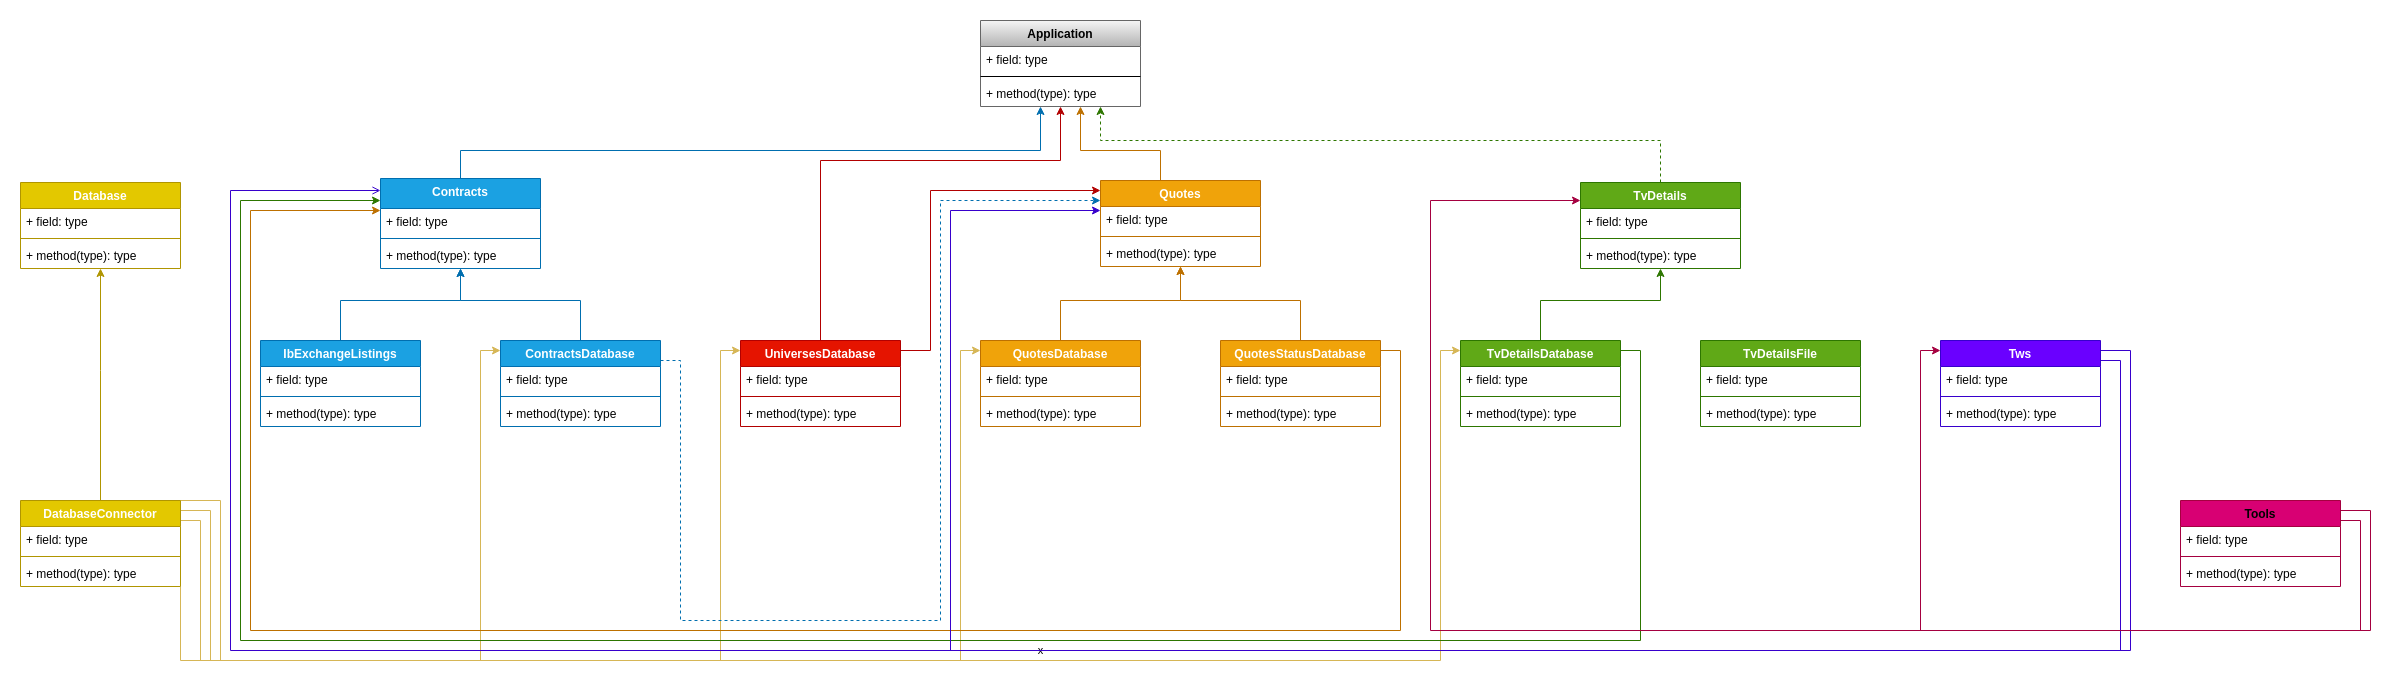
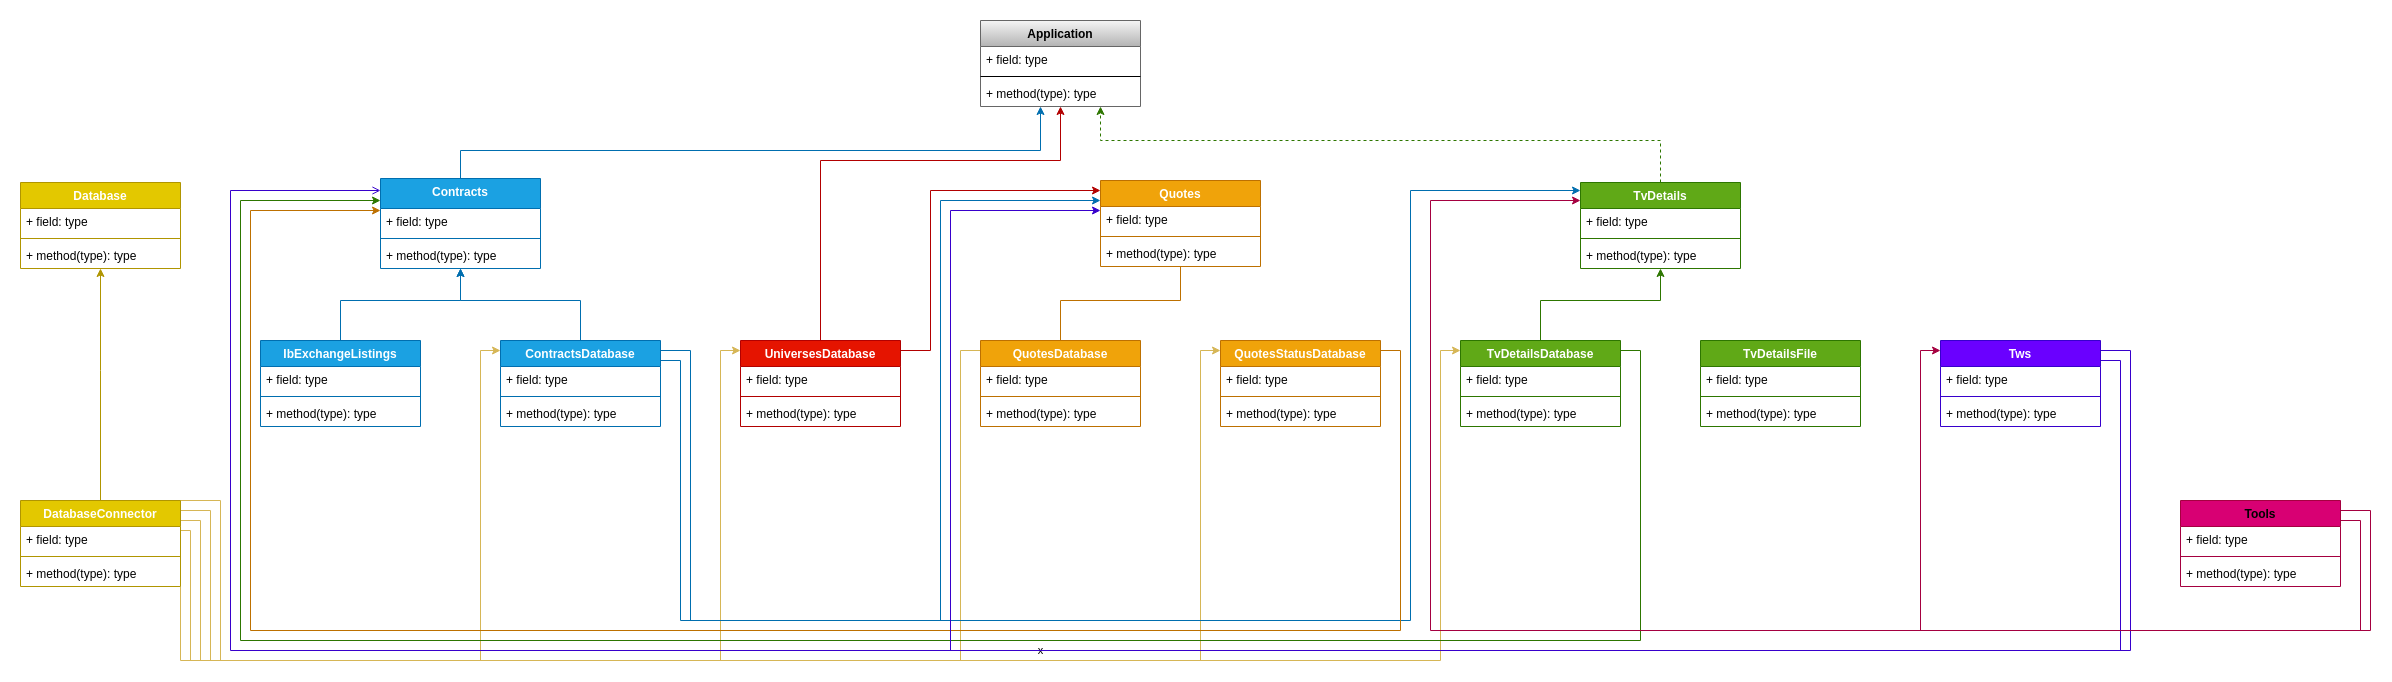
(1118, 151) -> none
(1178, 301) -> (1181, 270)
(1262, 301) -> none
(941, 335) -> (941, 335)
(972, 351) -> (975, 351)
none -> (1201, 499)
none -> (1411, 559)
